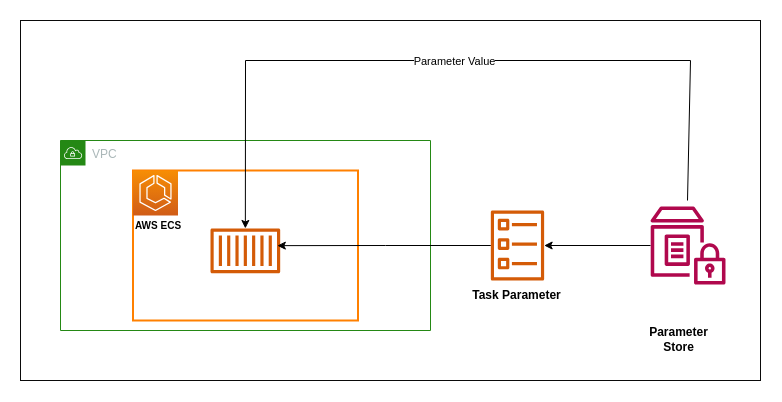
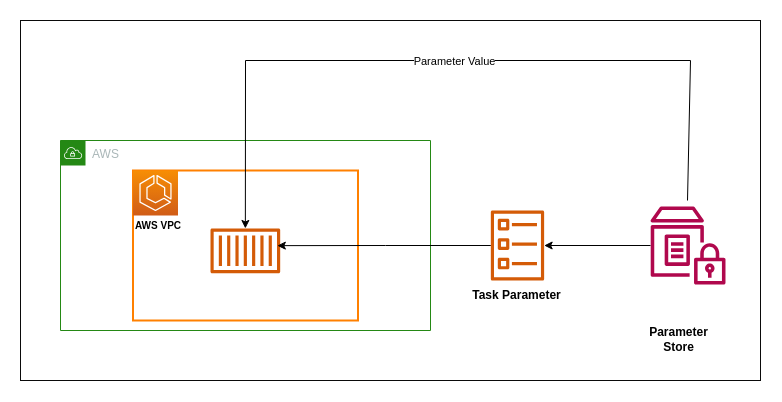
(103, 155) -> (103, 155)
(159, 226) -> (159, 226)
